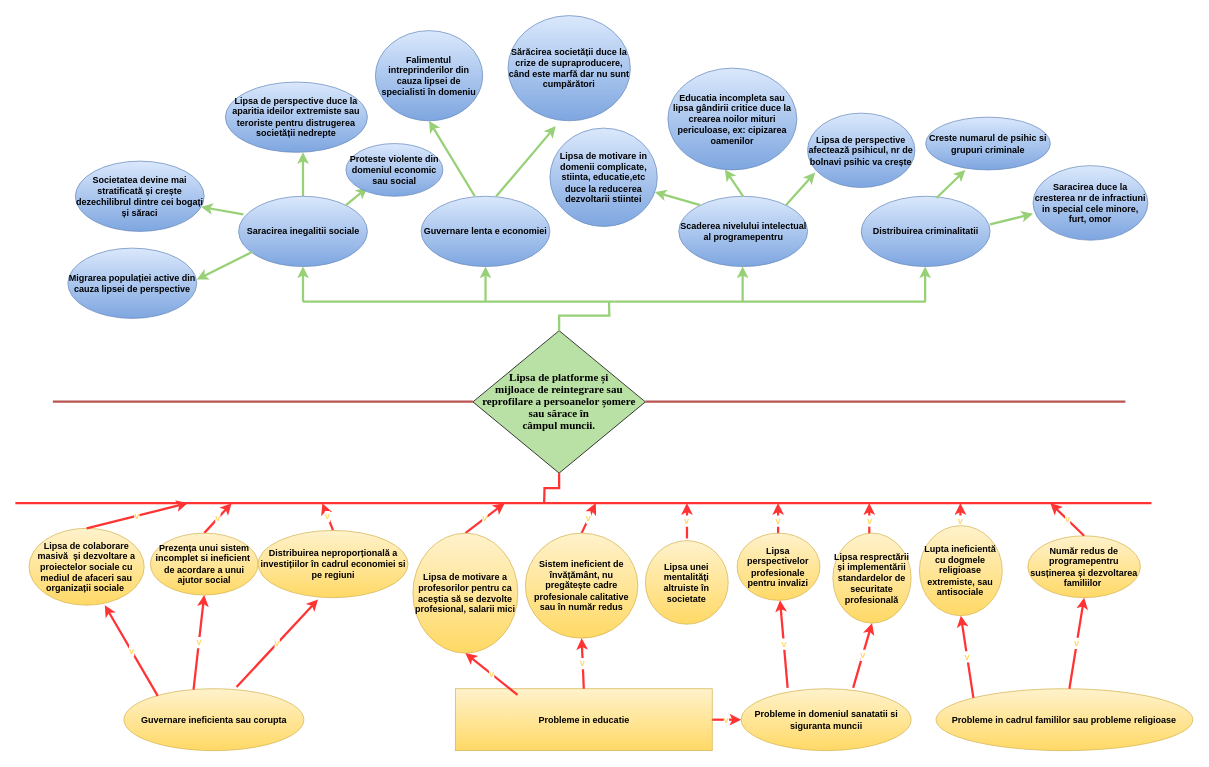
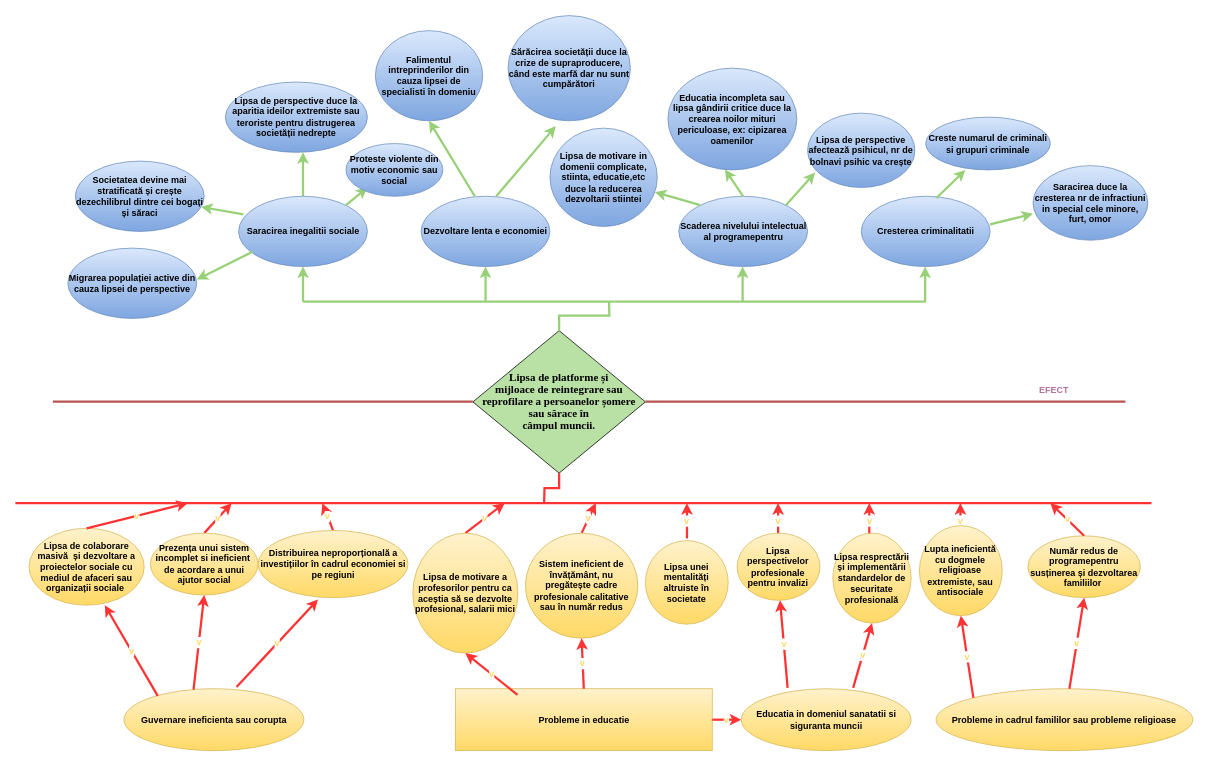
(988, 144) -> (988, 144)
(395, 170) -> (395, 170)
(486, 231) -> (486, 231)
(926, 231) -> (926, 231)
none -> (1054, 390)
(827, 720) -> (827, 720)
